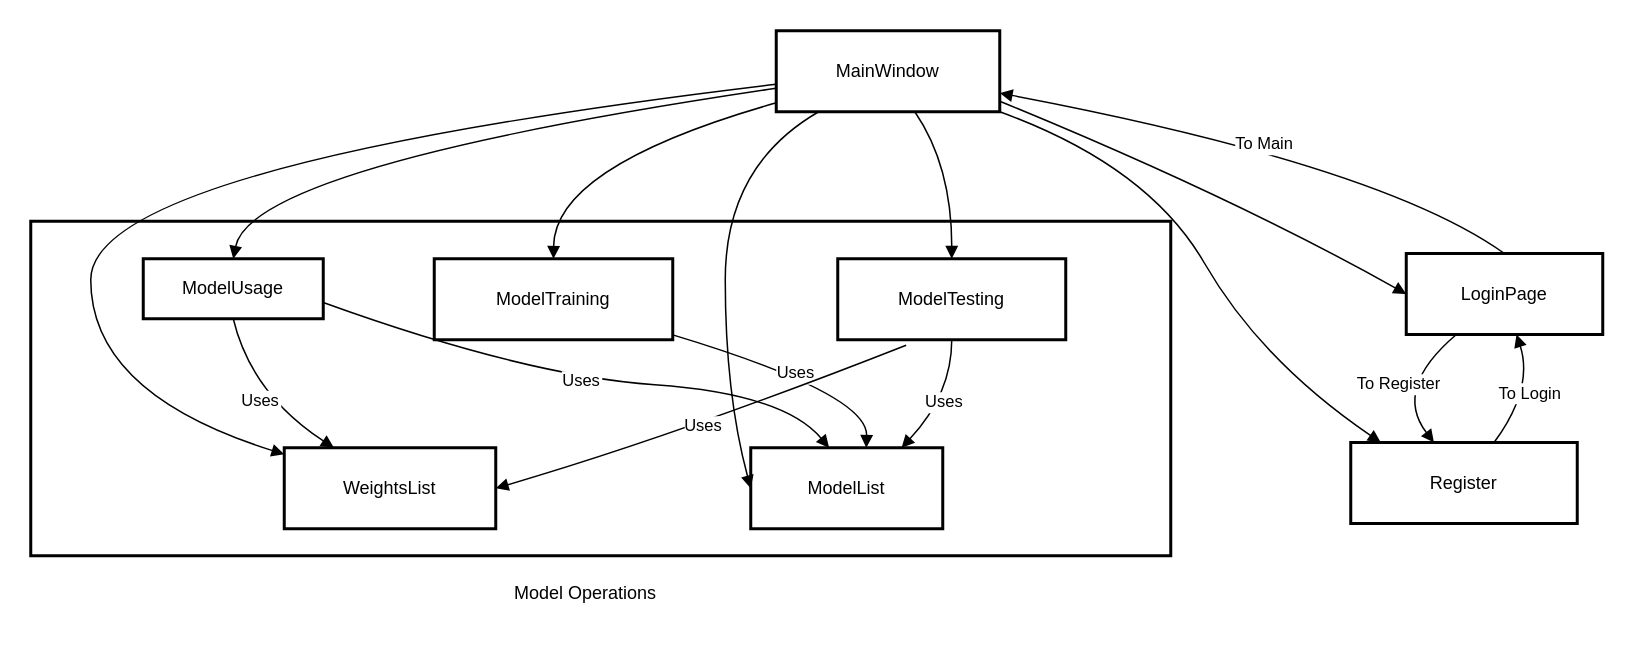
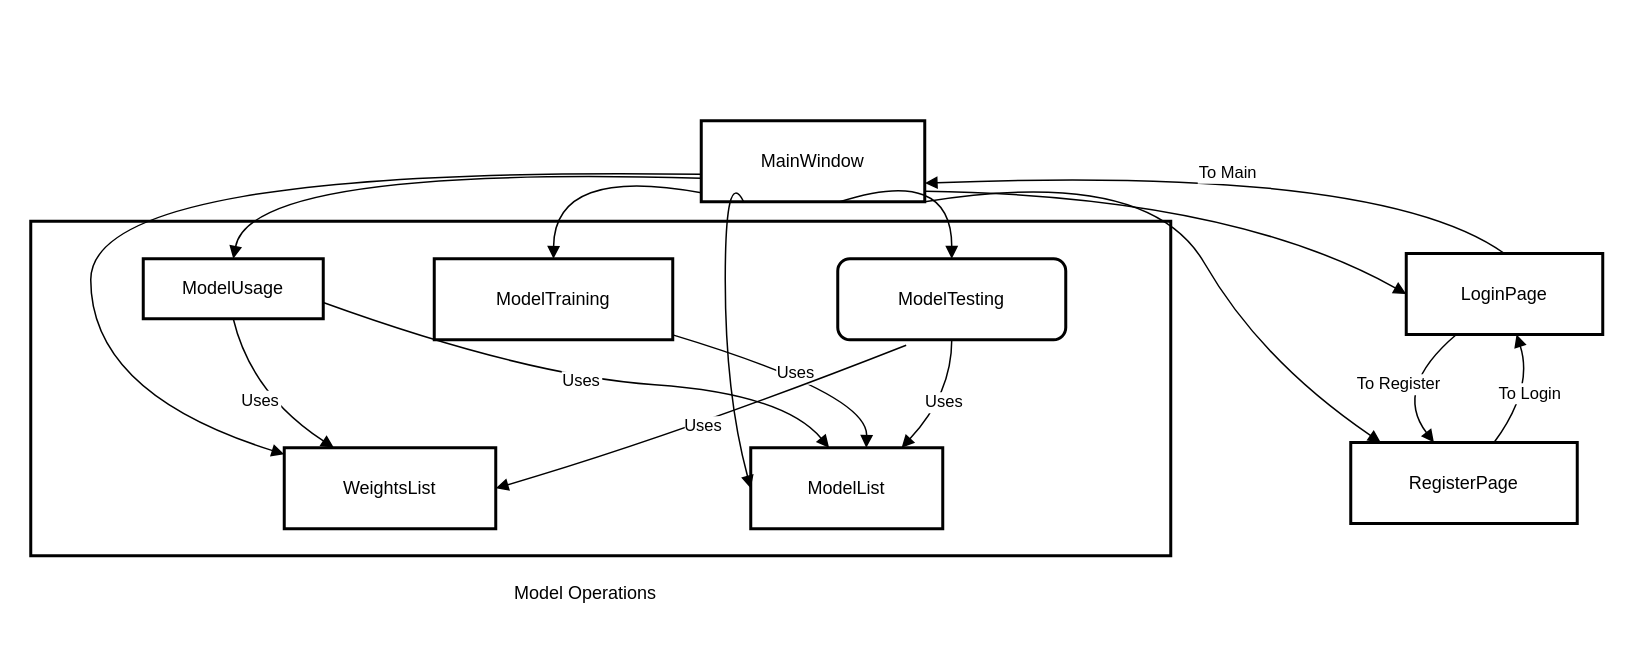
(888, 71) -> (813, 161)
(952, 299) -> (952, 299)
(1464, 484) -> (1464, 484)
